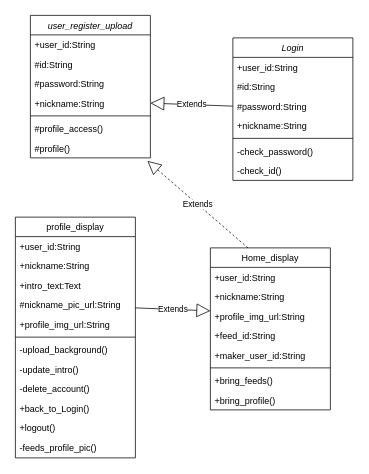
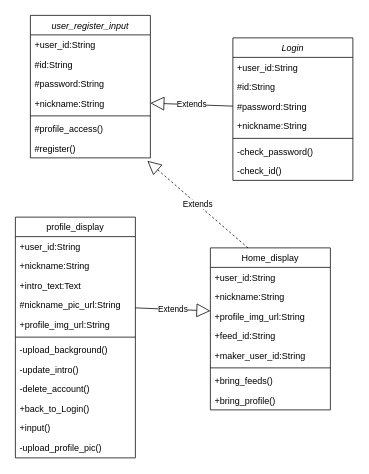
(90, 26) -> (90, 26)
(57, 149) -> (61, 149)
(41, 428) -> (38, 428)
(66, 448) -> (68, 448)
